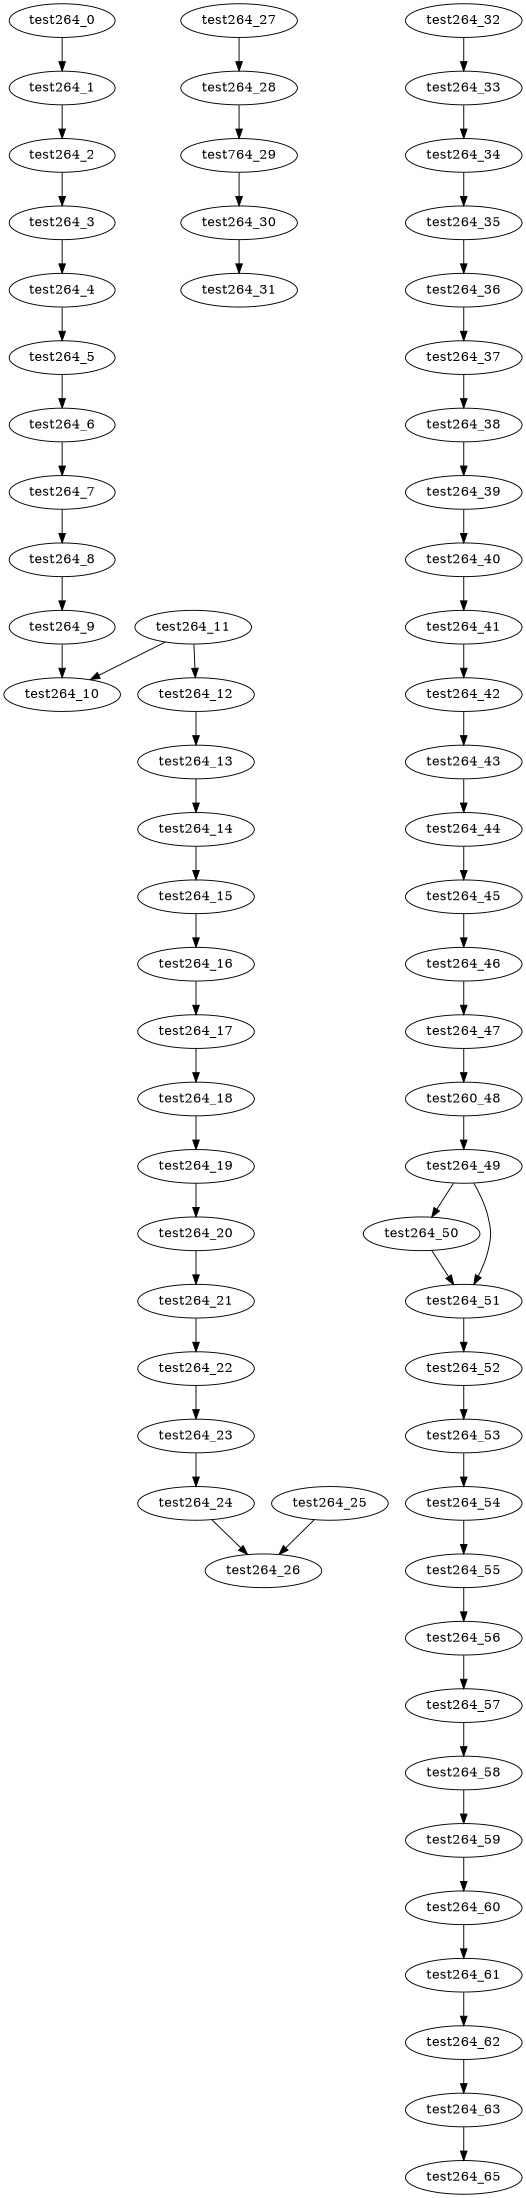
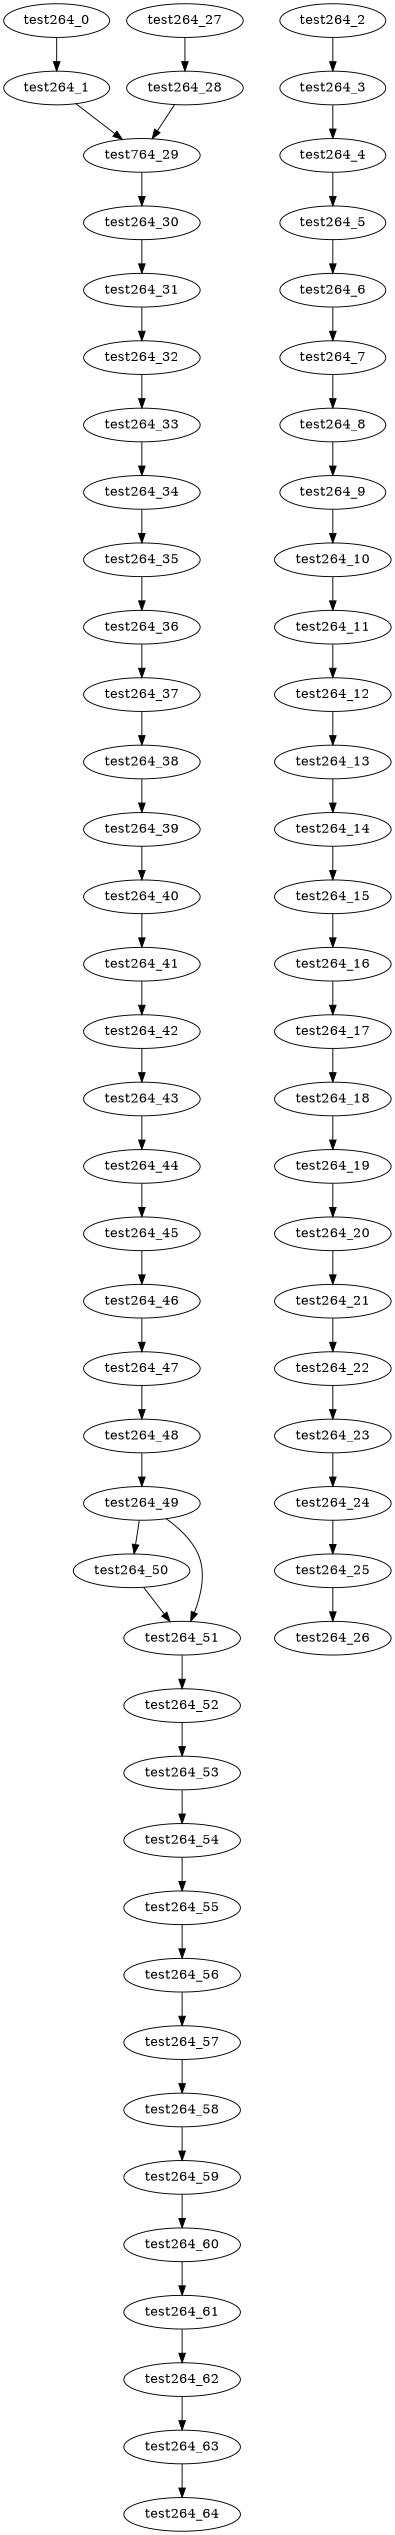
(62, 117) -> (95, 119)
none -> (142, 319)
(132, 659) -> (333, 589)
(464, 1099) -> (142, 1436)
(226, 1534) -> (333, 1533)
(464, 2177) -> (182, 2514)
